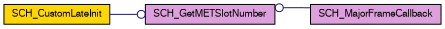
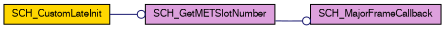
(297, 8) -> (289, 21)
